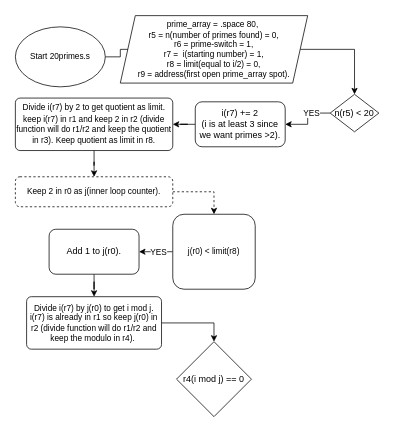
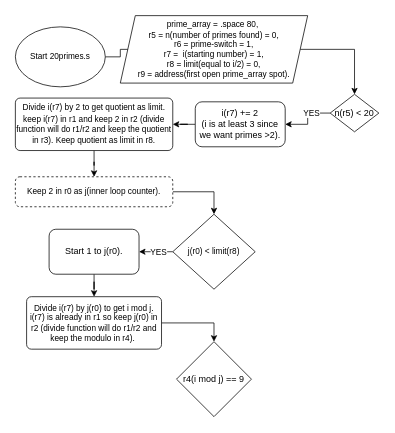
(202, 192) -> (202, 192)
(94, 252) -> (94, 252)
(214, 252) -> (214, 252)
(214, 379) -> (214, 379)
